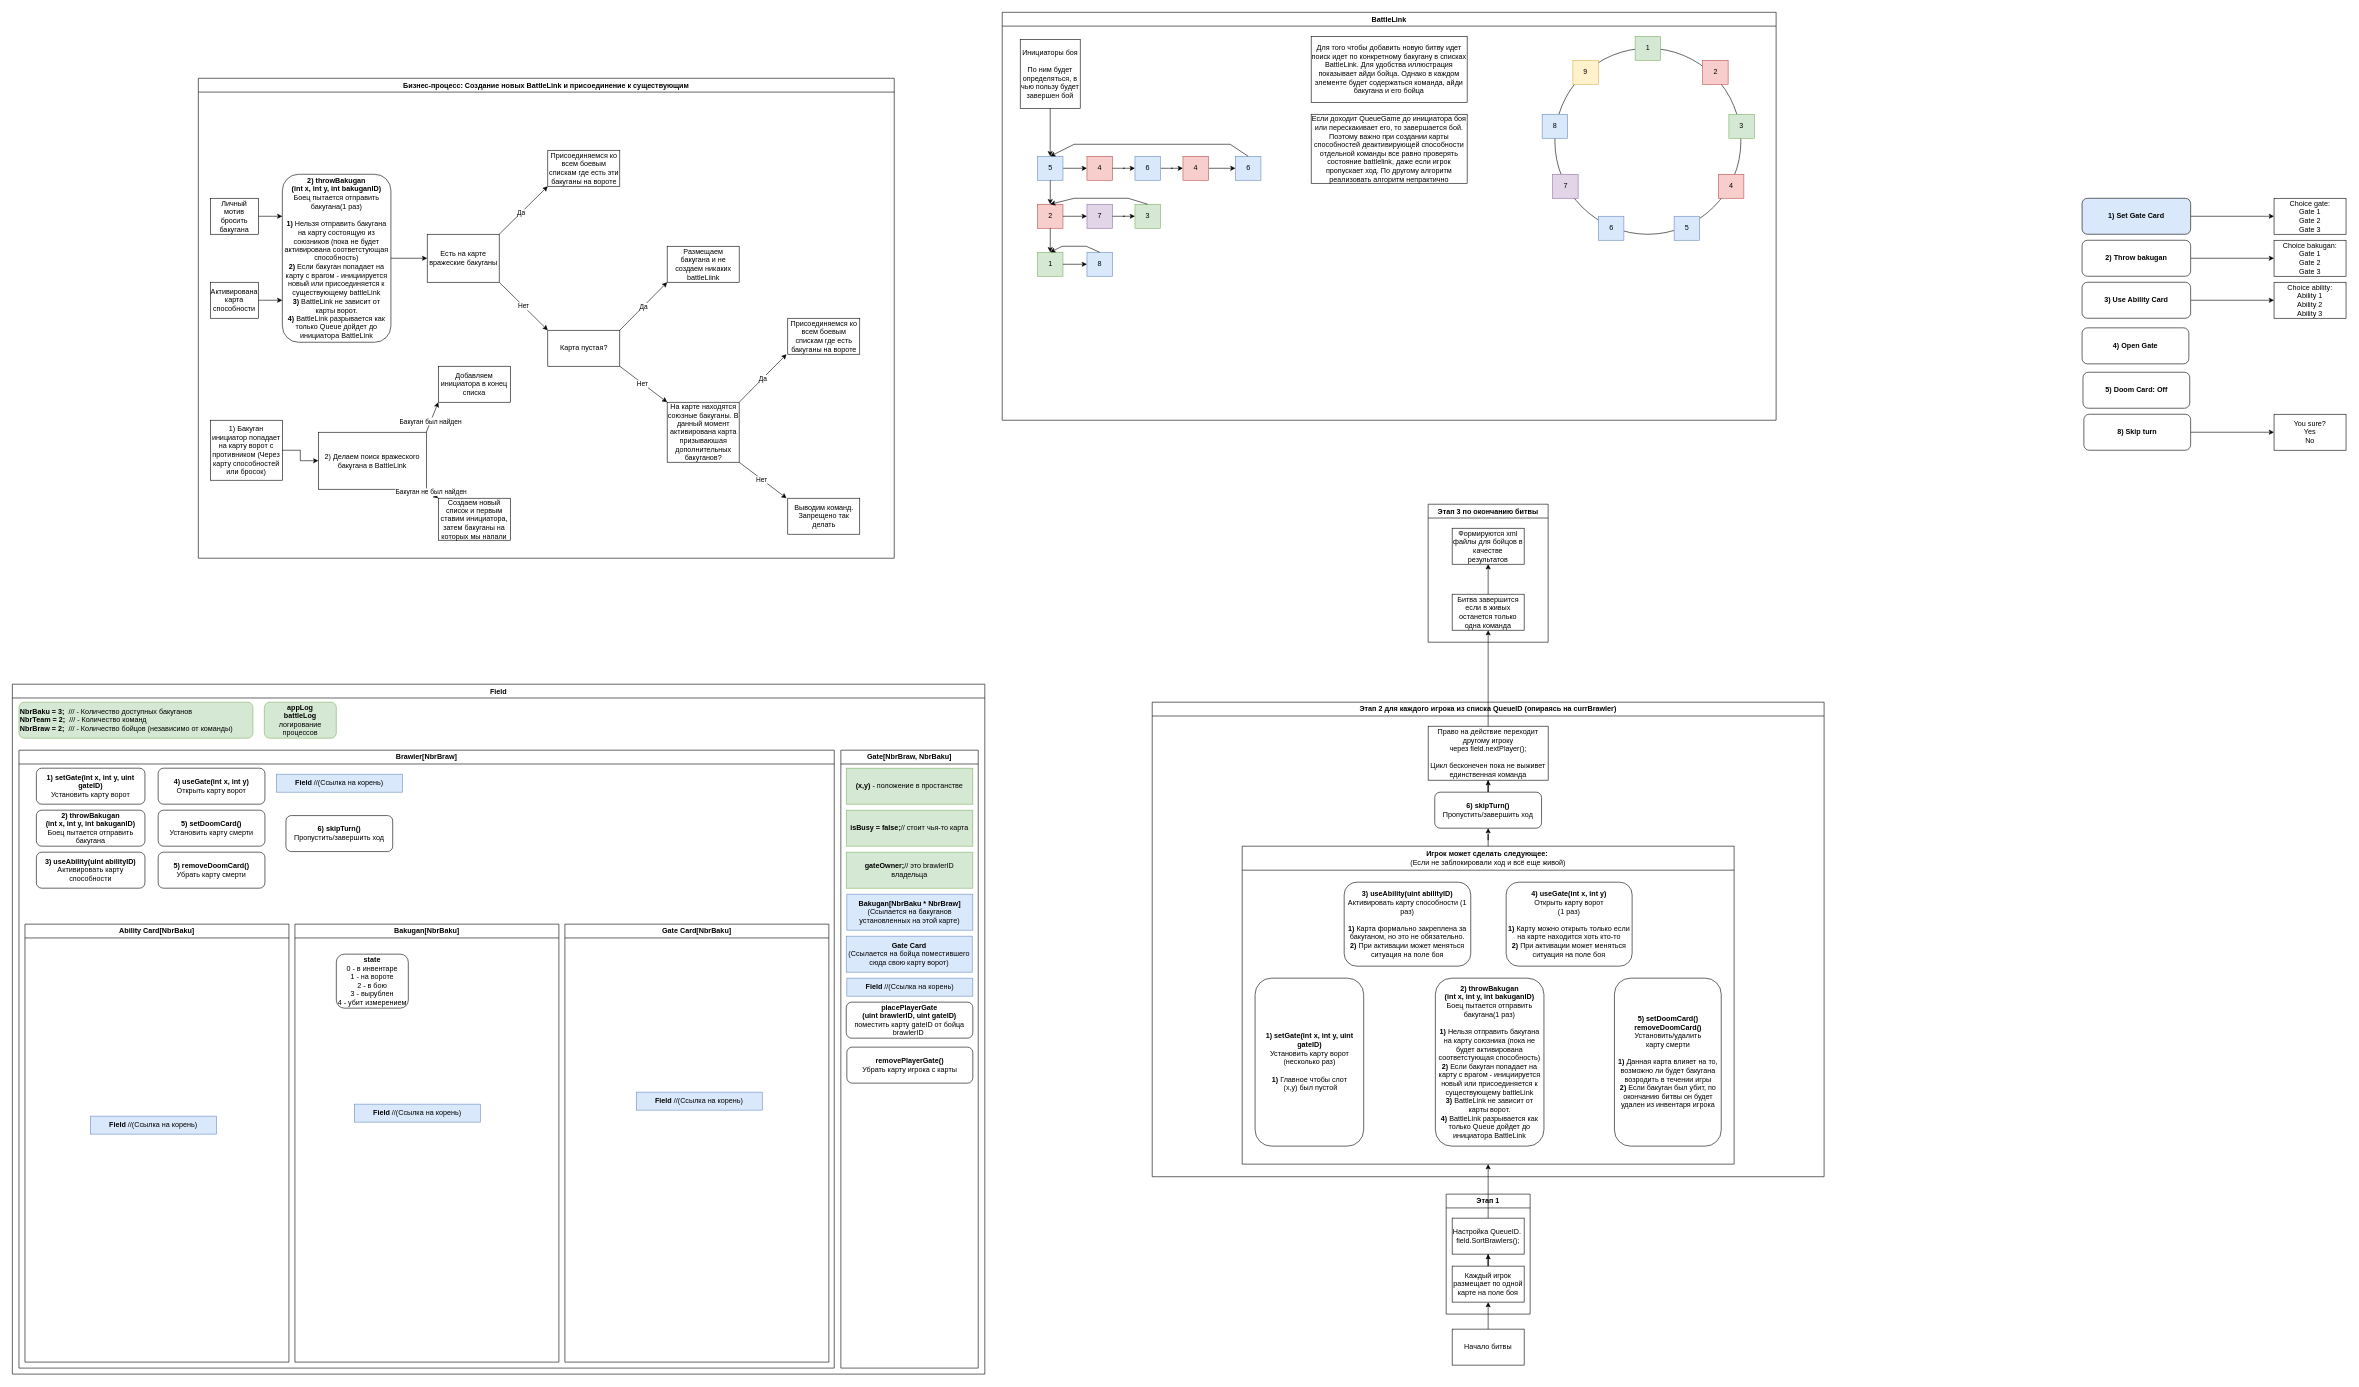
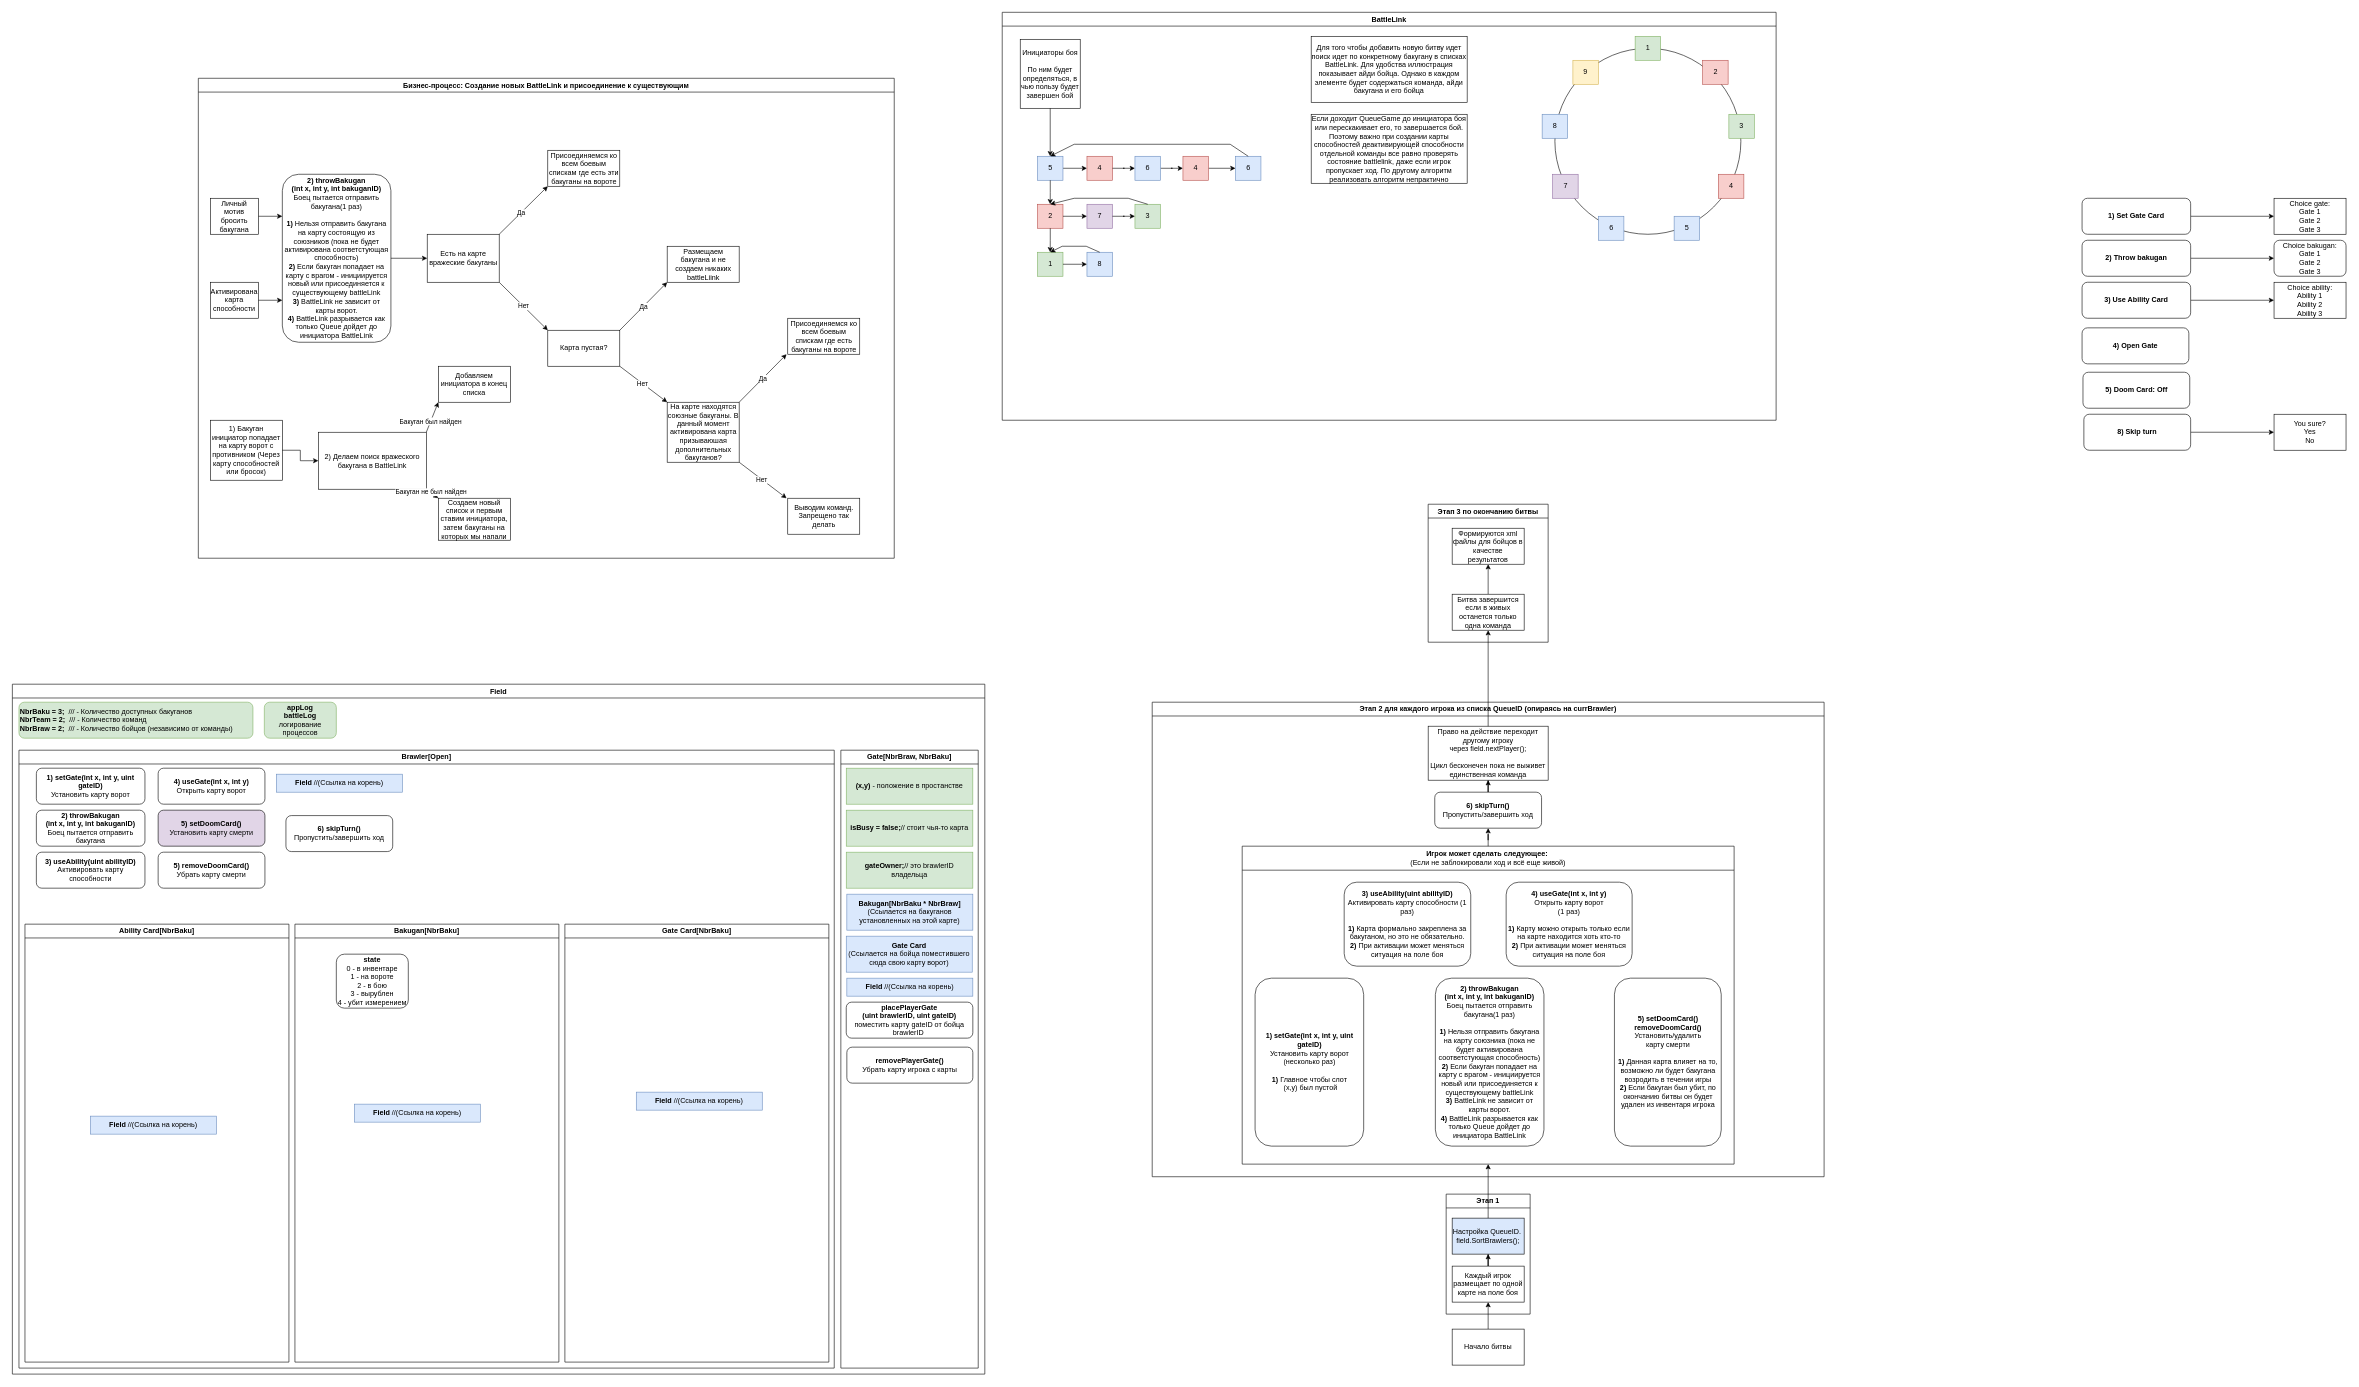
(2137, 216) -> (2137, 216)
(2310, 258) -> (2310, 258)
(427, 758) -> (427, 758)
(212, 828) -> (212, 828)
(1488, 1236) -> (1488, 1236)
